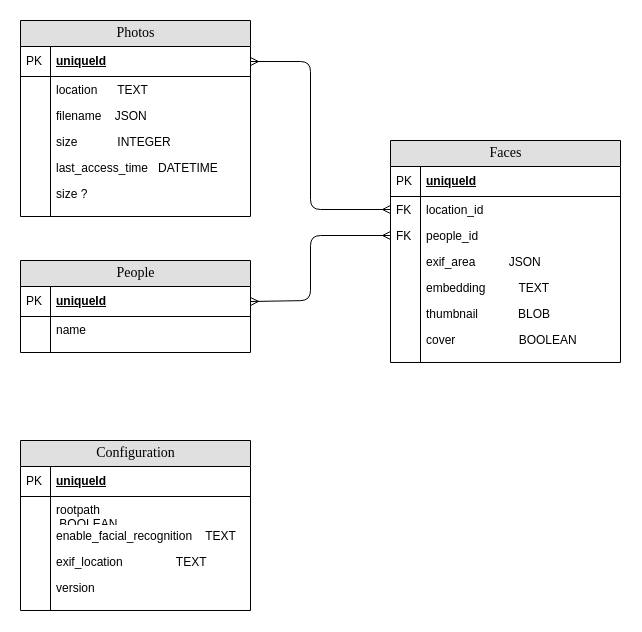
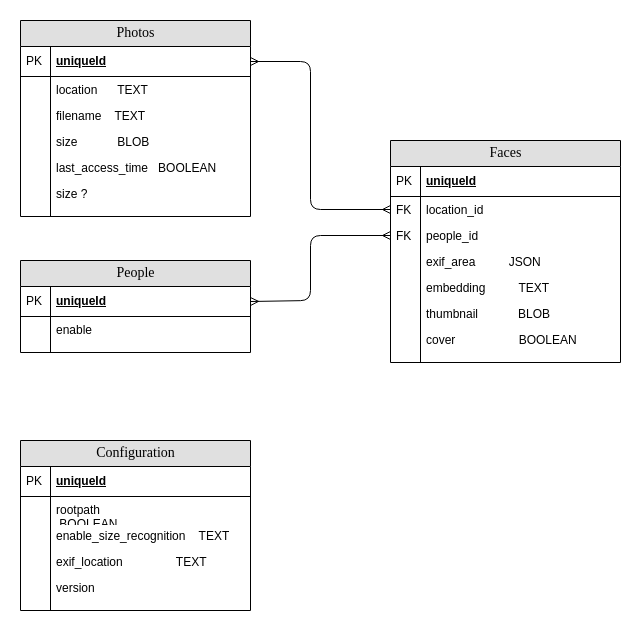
(104, 117) -> (104, 117)
(123, 143) -> (113, 143)
(143, 169) -> (139, 169)
(70, 331) -> (75, 331)
(152, 544) -> (151, 537)
